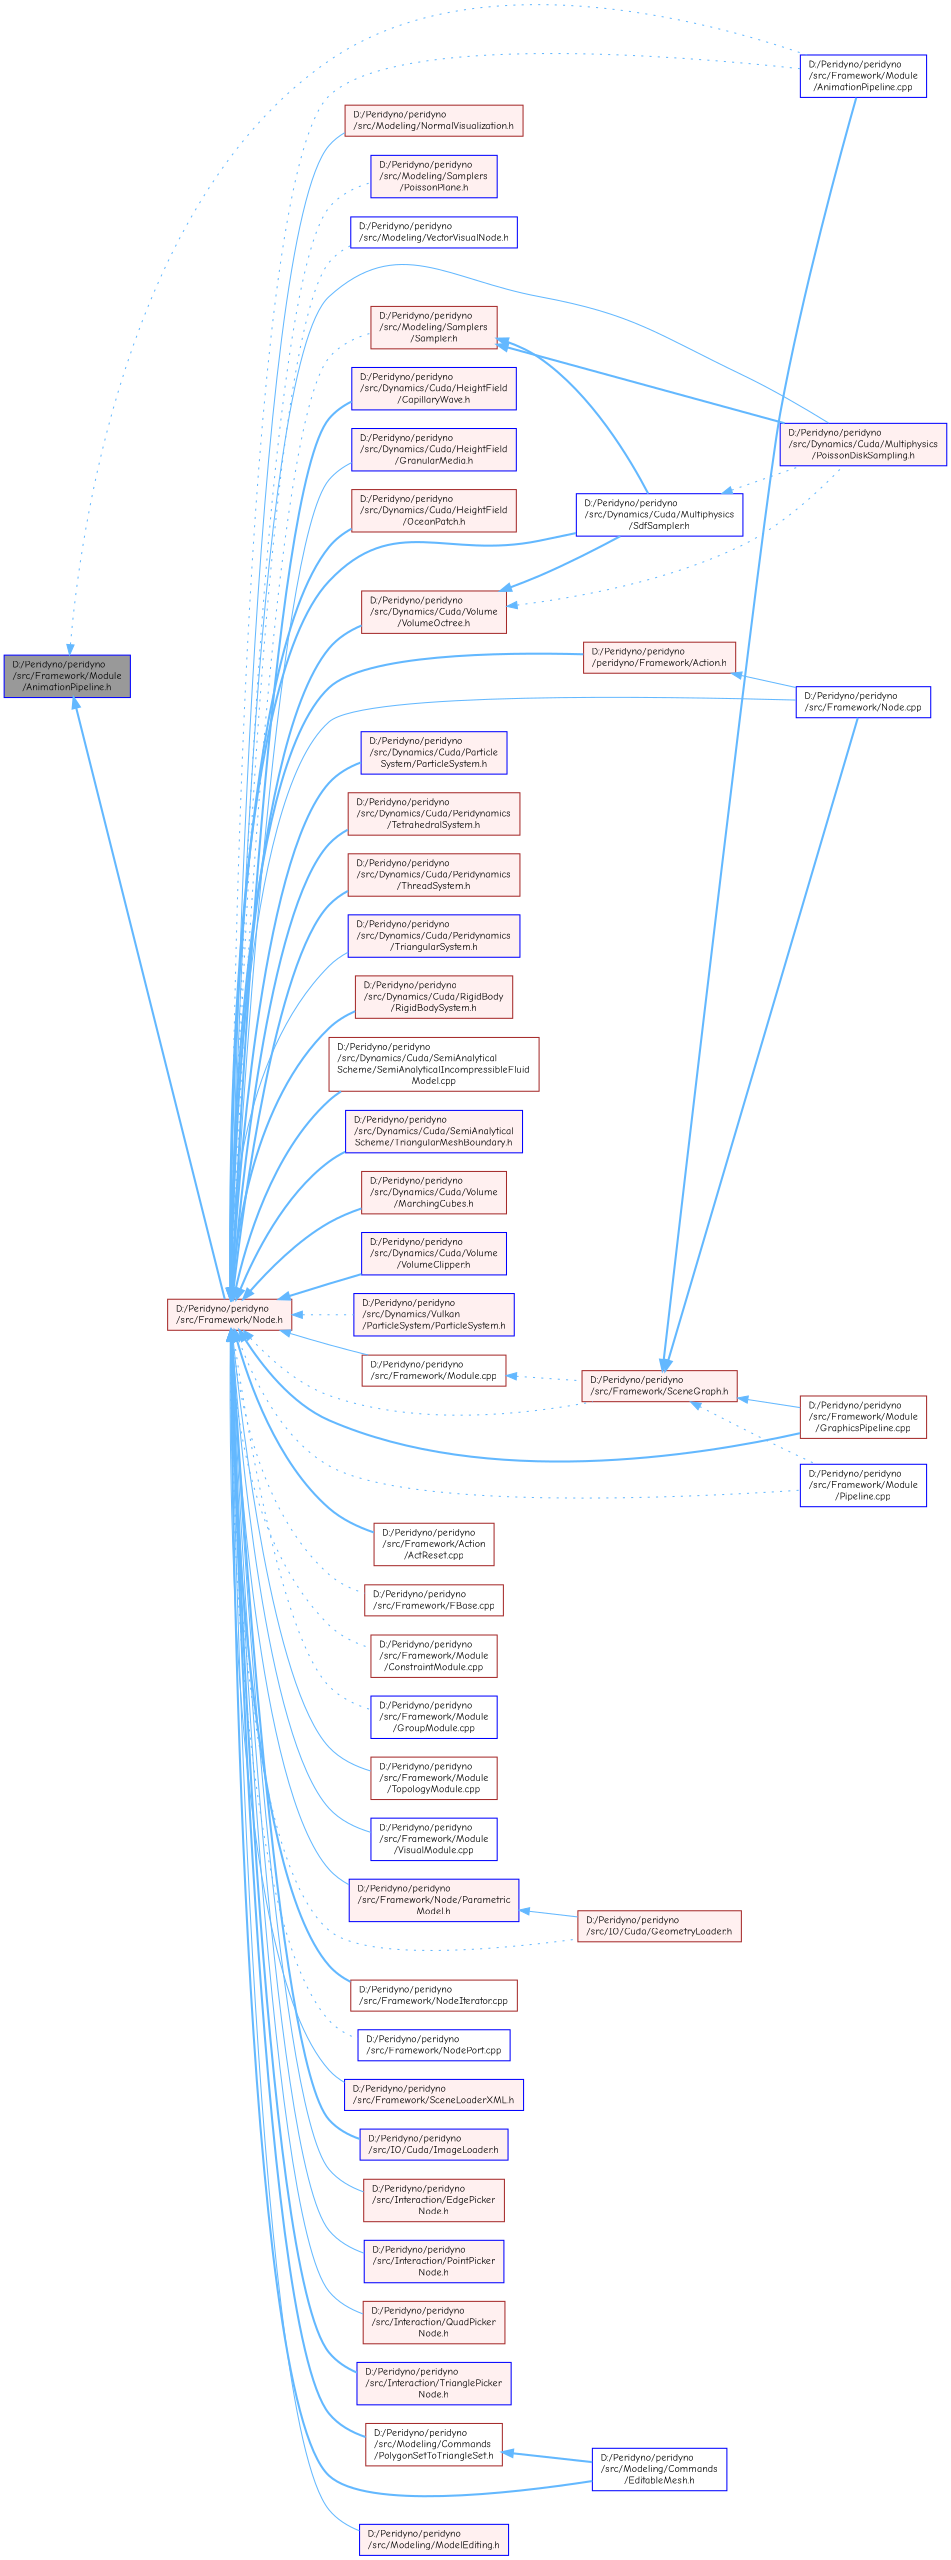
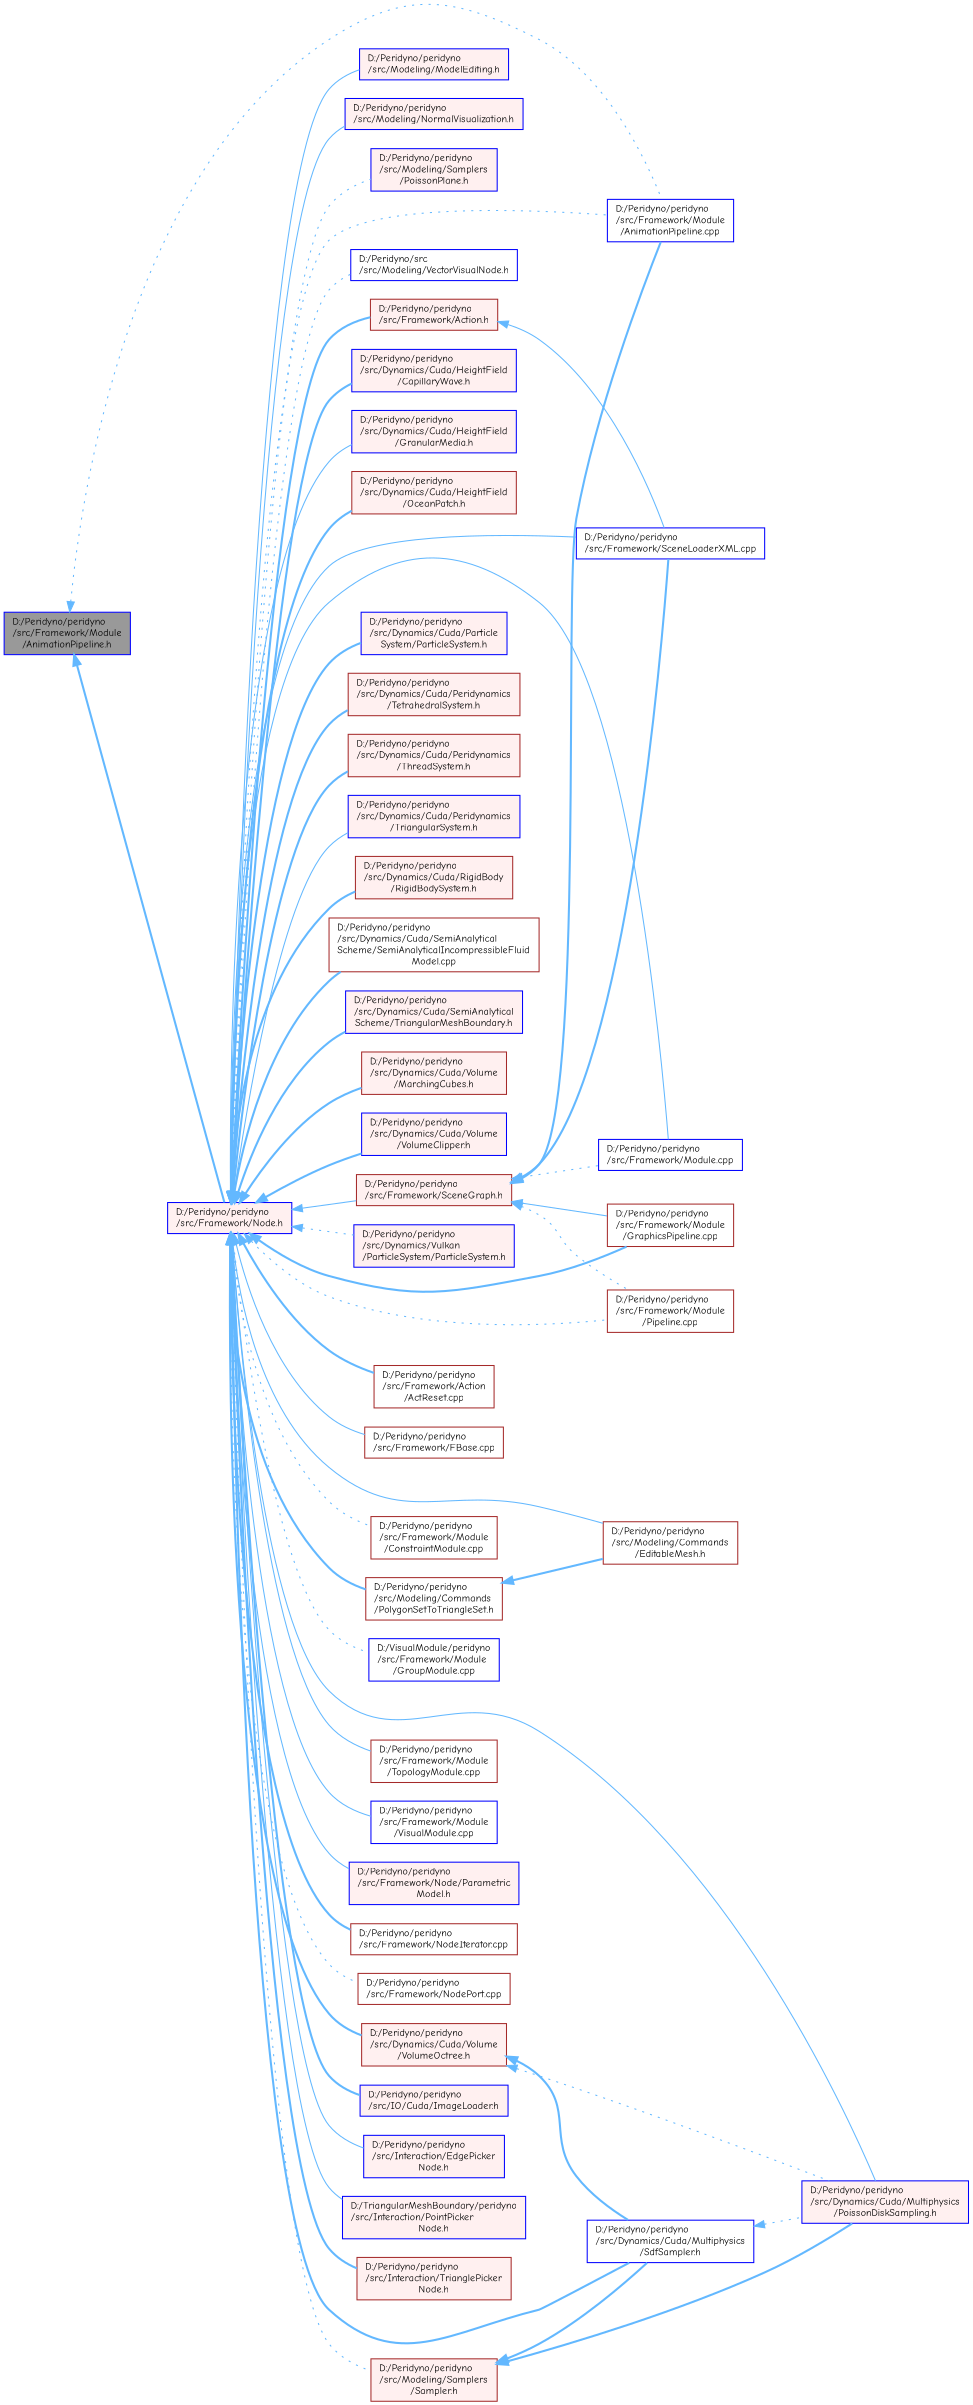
(434, 121) -> (434, 114)
(434, 232) -> (434, 265)
(660, 658) -> (434, 315)
(863, 702) -> (671, 543)
(230, 1315) -> (230, 1218)
(434, 1371) -> (671, 1155)
(549, 1379) -> (560, 1171)
(411, 1413) -> (329, 1204)
(268, 1485) -> (279, 1355)
(863, 1485) -> (671, 1311)
(434, 1717) -> (434, 1660)
(660, 1926) -> none
(434, 2045) -> (434, 1989)
(255, 2047) -> (344, 1478)
(434, 2095) -> none
(434, 2200) -> (434, 2157)
(434, 2261) -> (434, 2218)
(434, 2323) -> none
(434, 2384) -> (434, 2279)
(660, 2469) -> (671, 1543)
